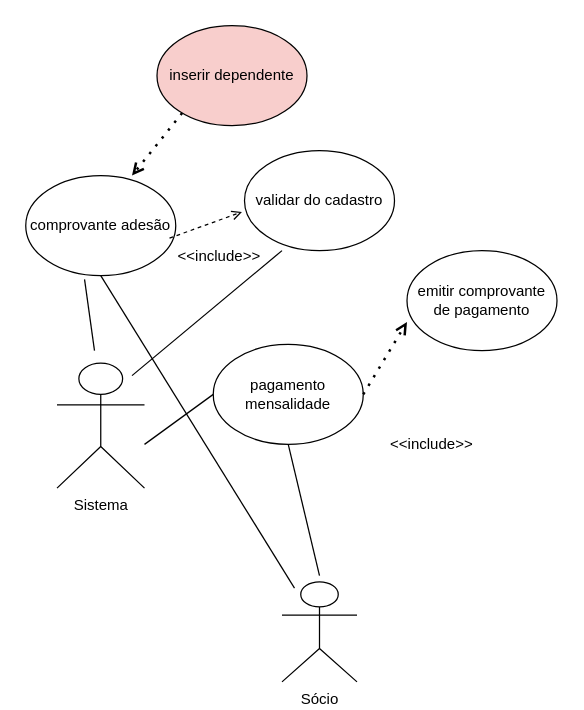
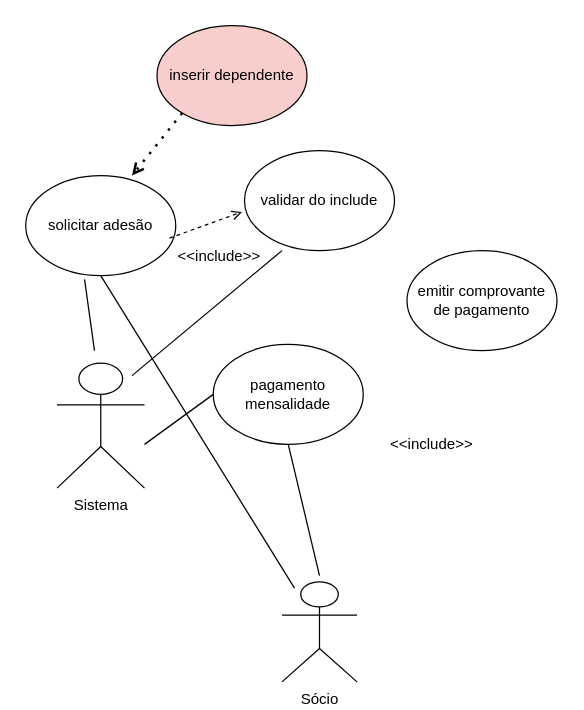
(319, 201) -> (319, 201)
(101, 226) -> (101, 226)
(383, 361) -> none
